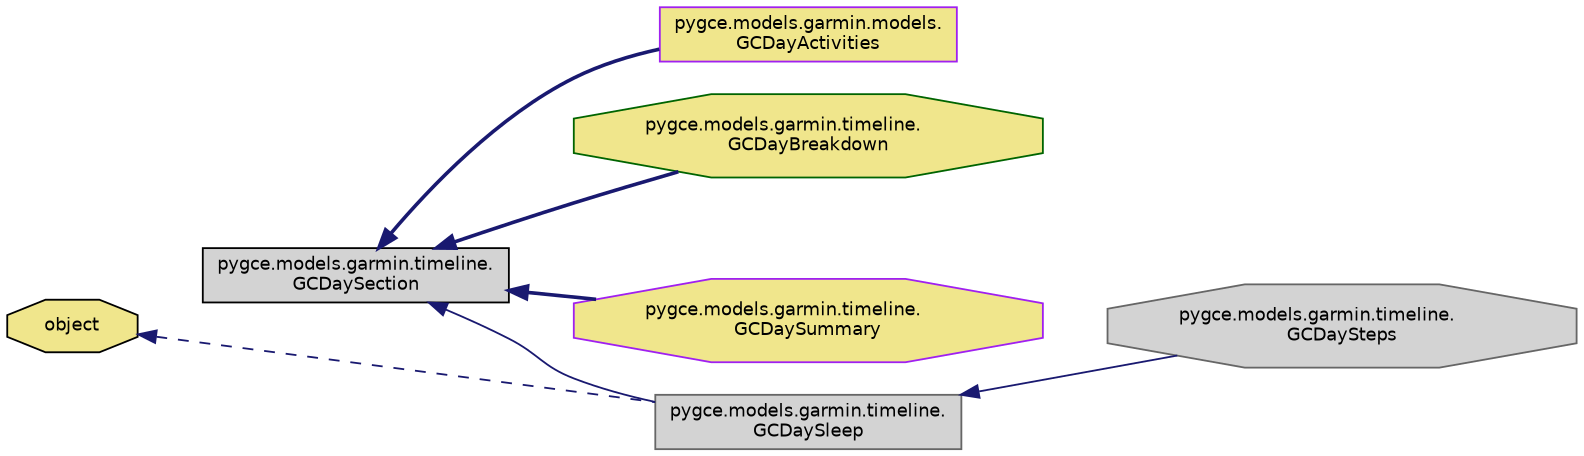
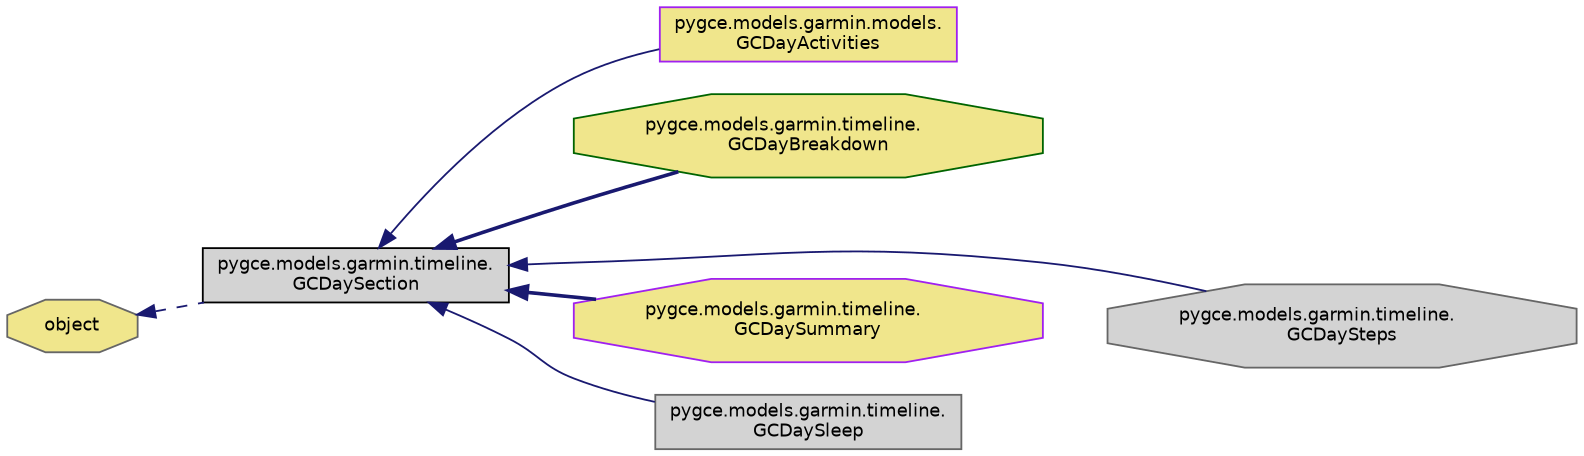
(510, 118) -> (510, 118)
(72, 326) -> (72, 326)
(406, 369) -> (180, 307)
(1078, 373) -> (868, 252)
